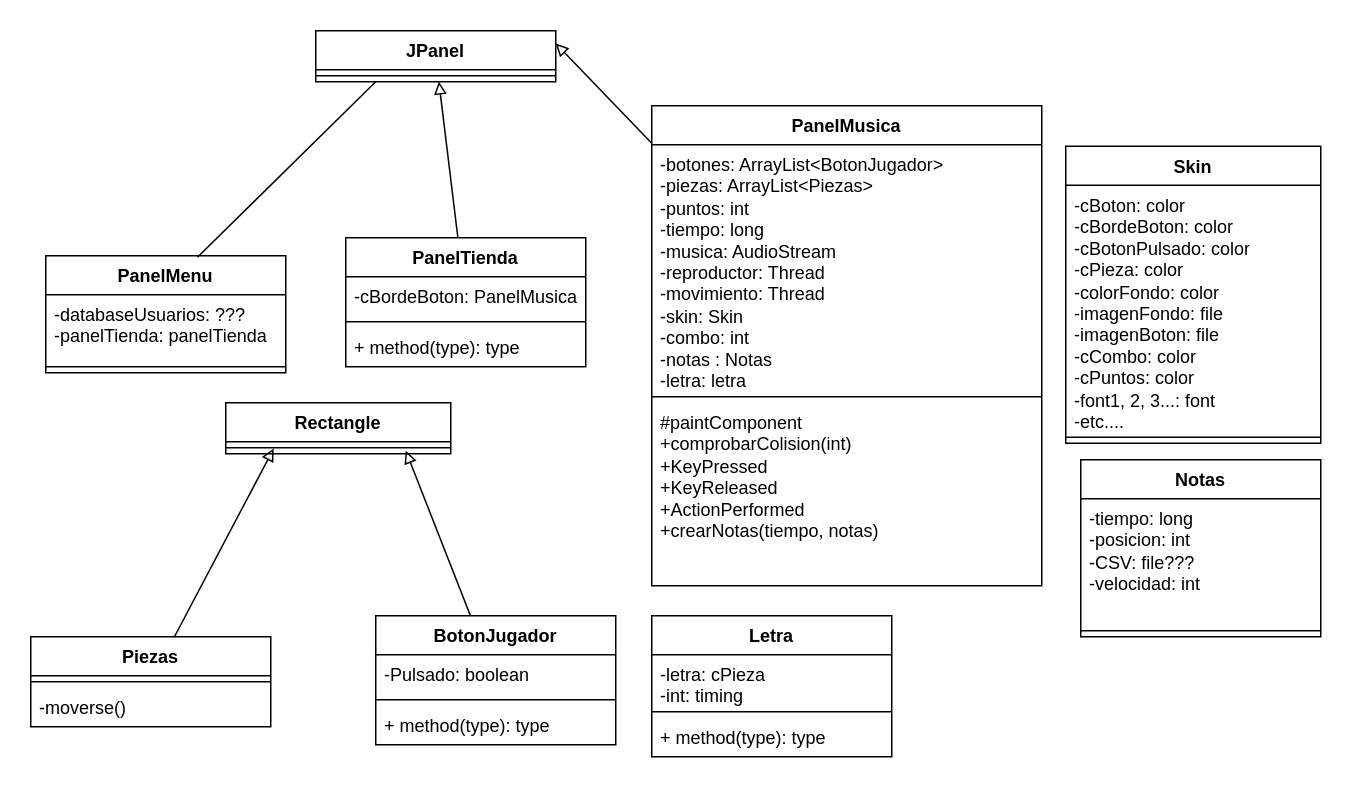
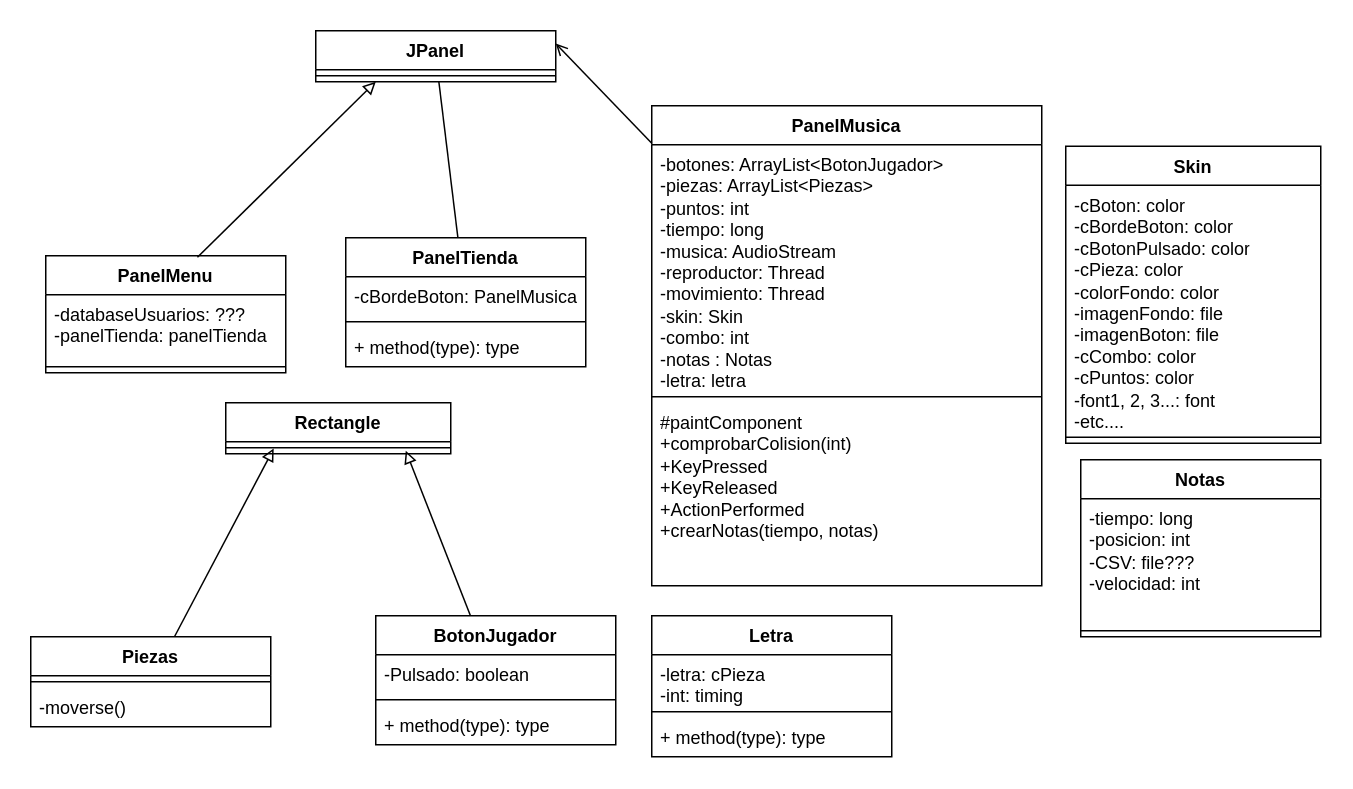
(565, 53) -> (562, 50)
(369, 88) -> (366, 92)
(440, 95) -> (440, 90)
